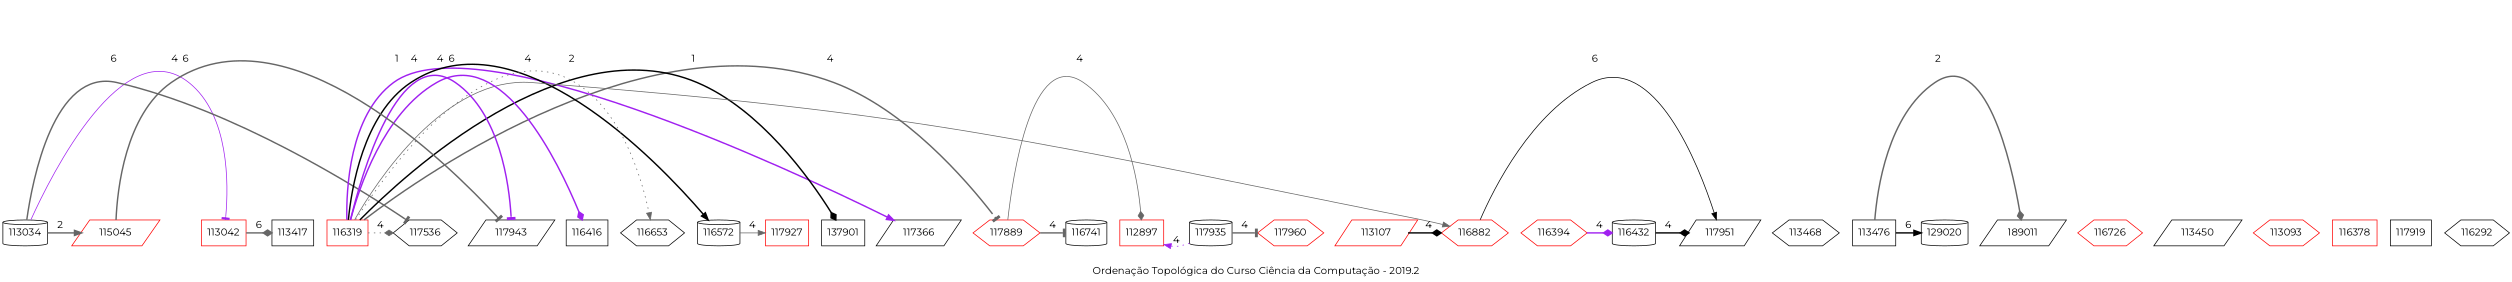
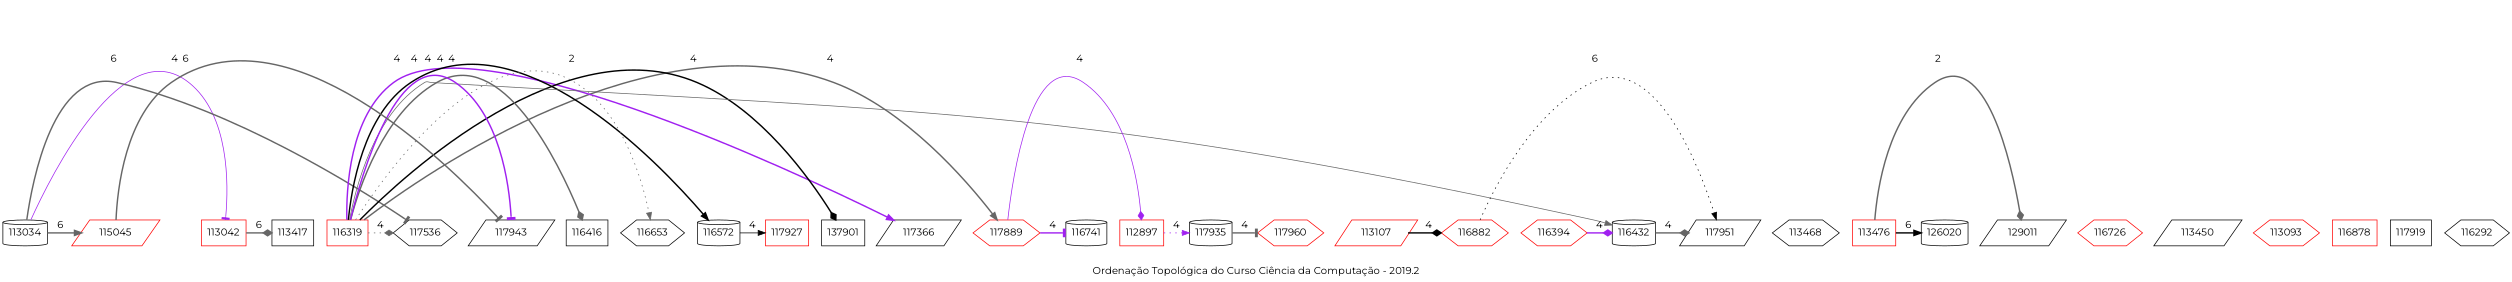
(397, 59) -> (397, 59)
(452, 59) -> (452, 59)
(694, 59) -> (694, 59)
(686, 70) -> (686, 70)
(460, 76) -> (460, 76)
(1066, 77) -> (1066, 77)
(1601, 80) -> (1601, 80)
(874, 117) -> (939, 114)
(60, 225) -> (60, 225)
(749, 233) -> (749, 233)
(1051, 233) -> (1051, 233)
(1668, 233) -> (1668, 233)
(1874, 233) -> (1874, 233)
(1945, 233) -> (1945, 233)
(2023, 233) -> (2023, 233)
(2355, 233) -> (2355, 233)
(1180, 246) -> (1173, 233)
